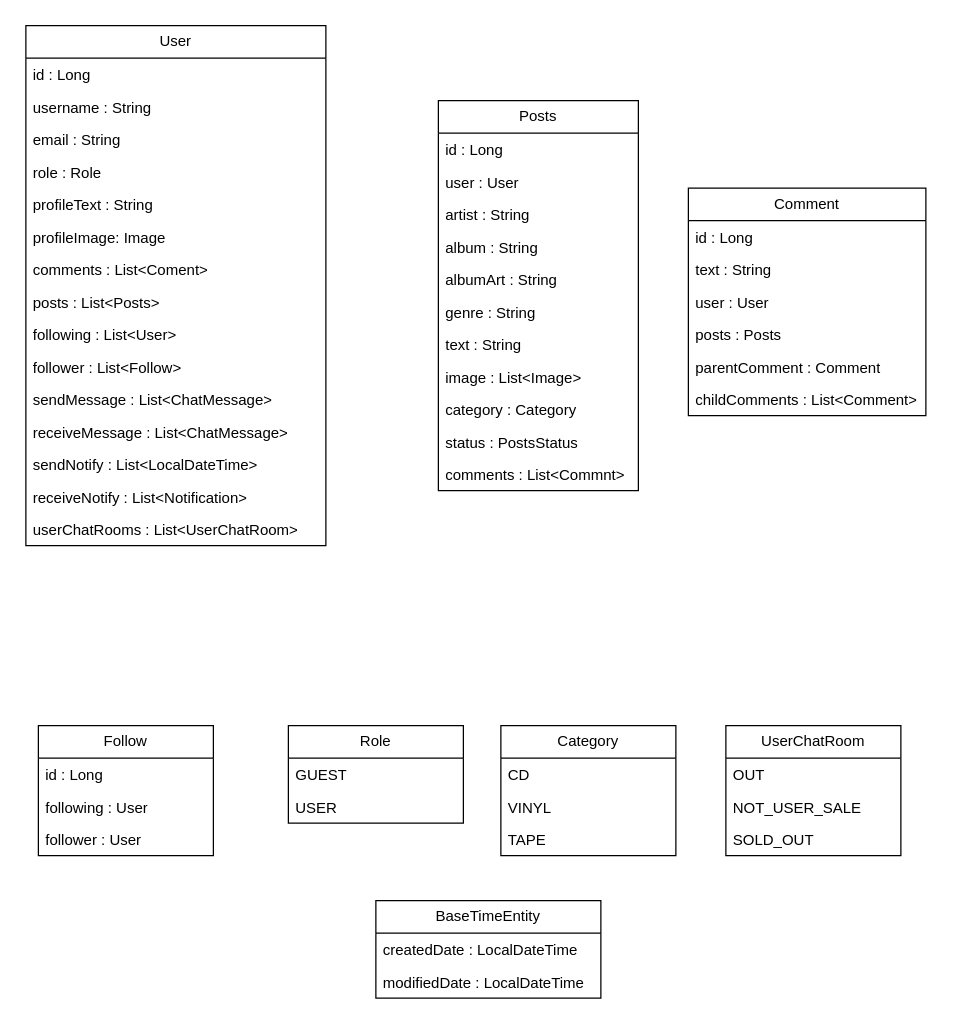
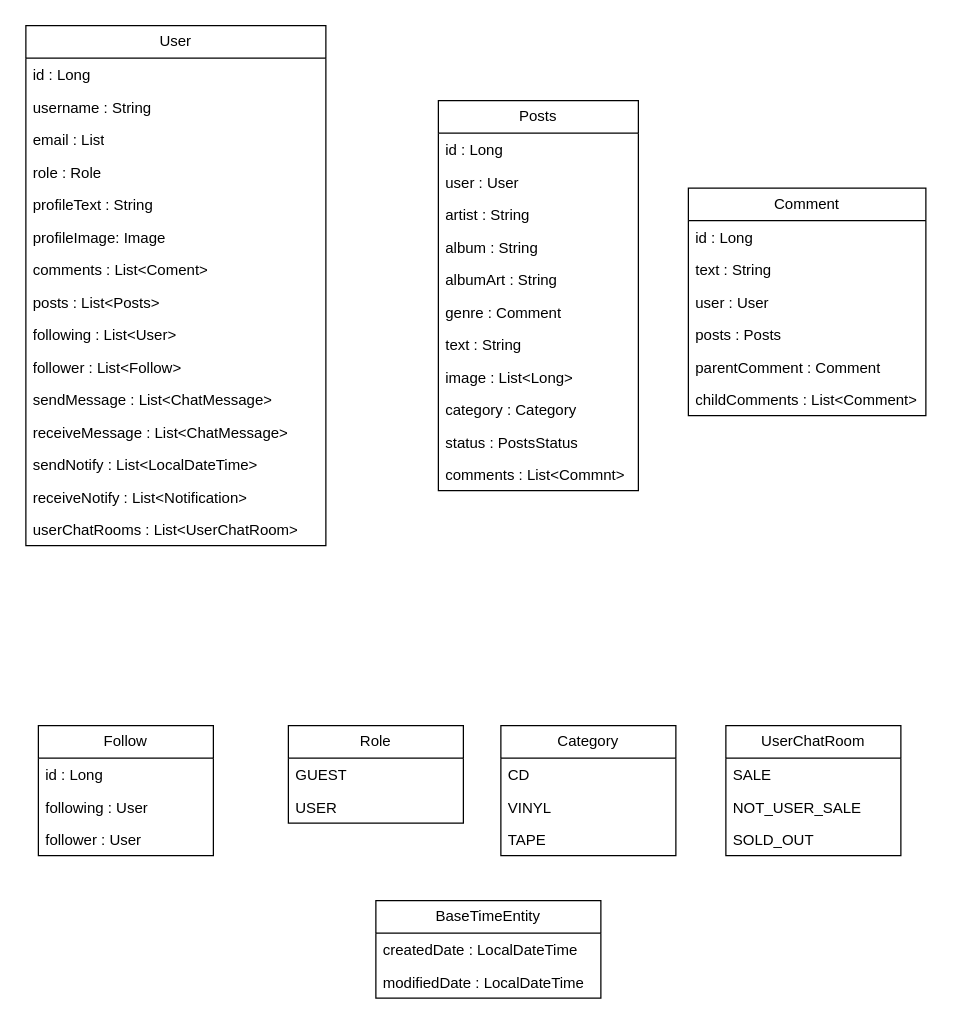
(82, 141) -> (74, 141)
(497, 313) -> (503, 313)
(516, 378) -> (511, 378)
(746, 776) -> (750, 776)
